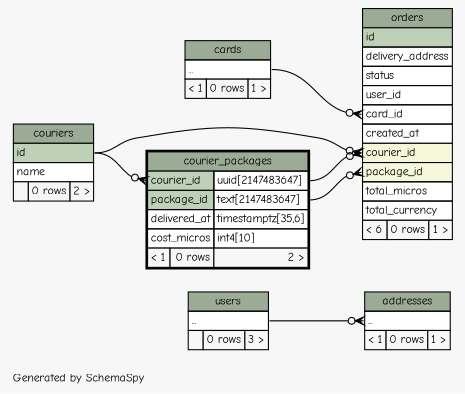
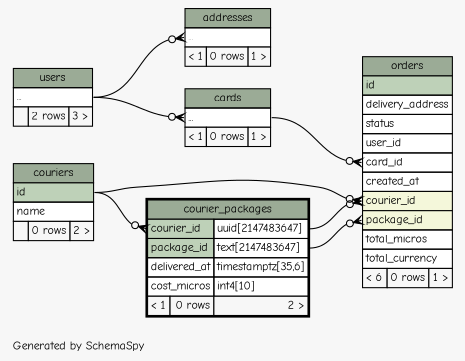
none -> (132, 105)
(224, 340) -> (49, 116)
